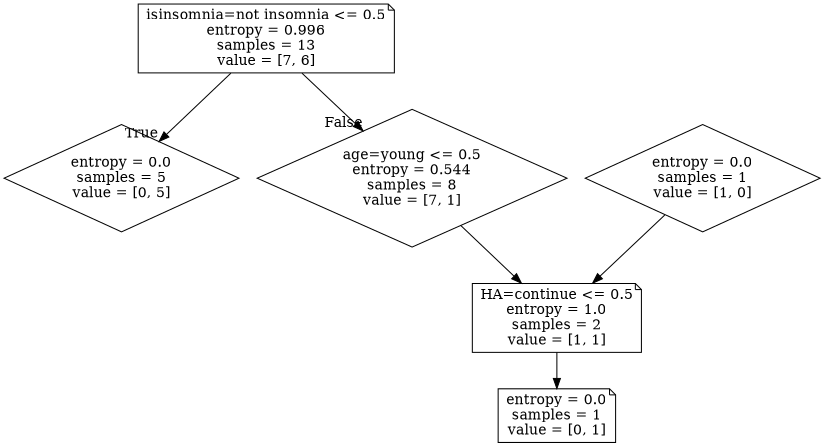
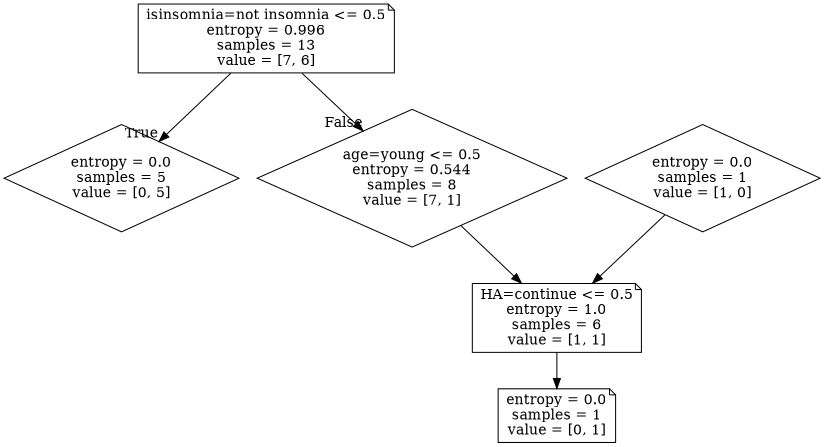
(557, 318) -> (557, 318)
